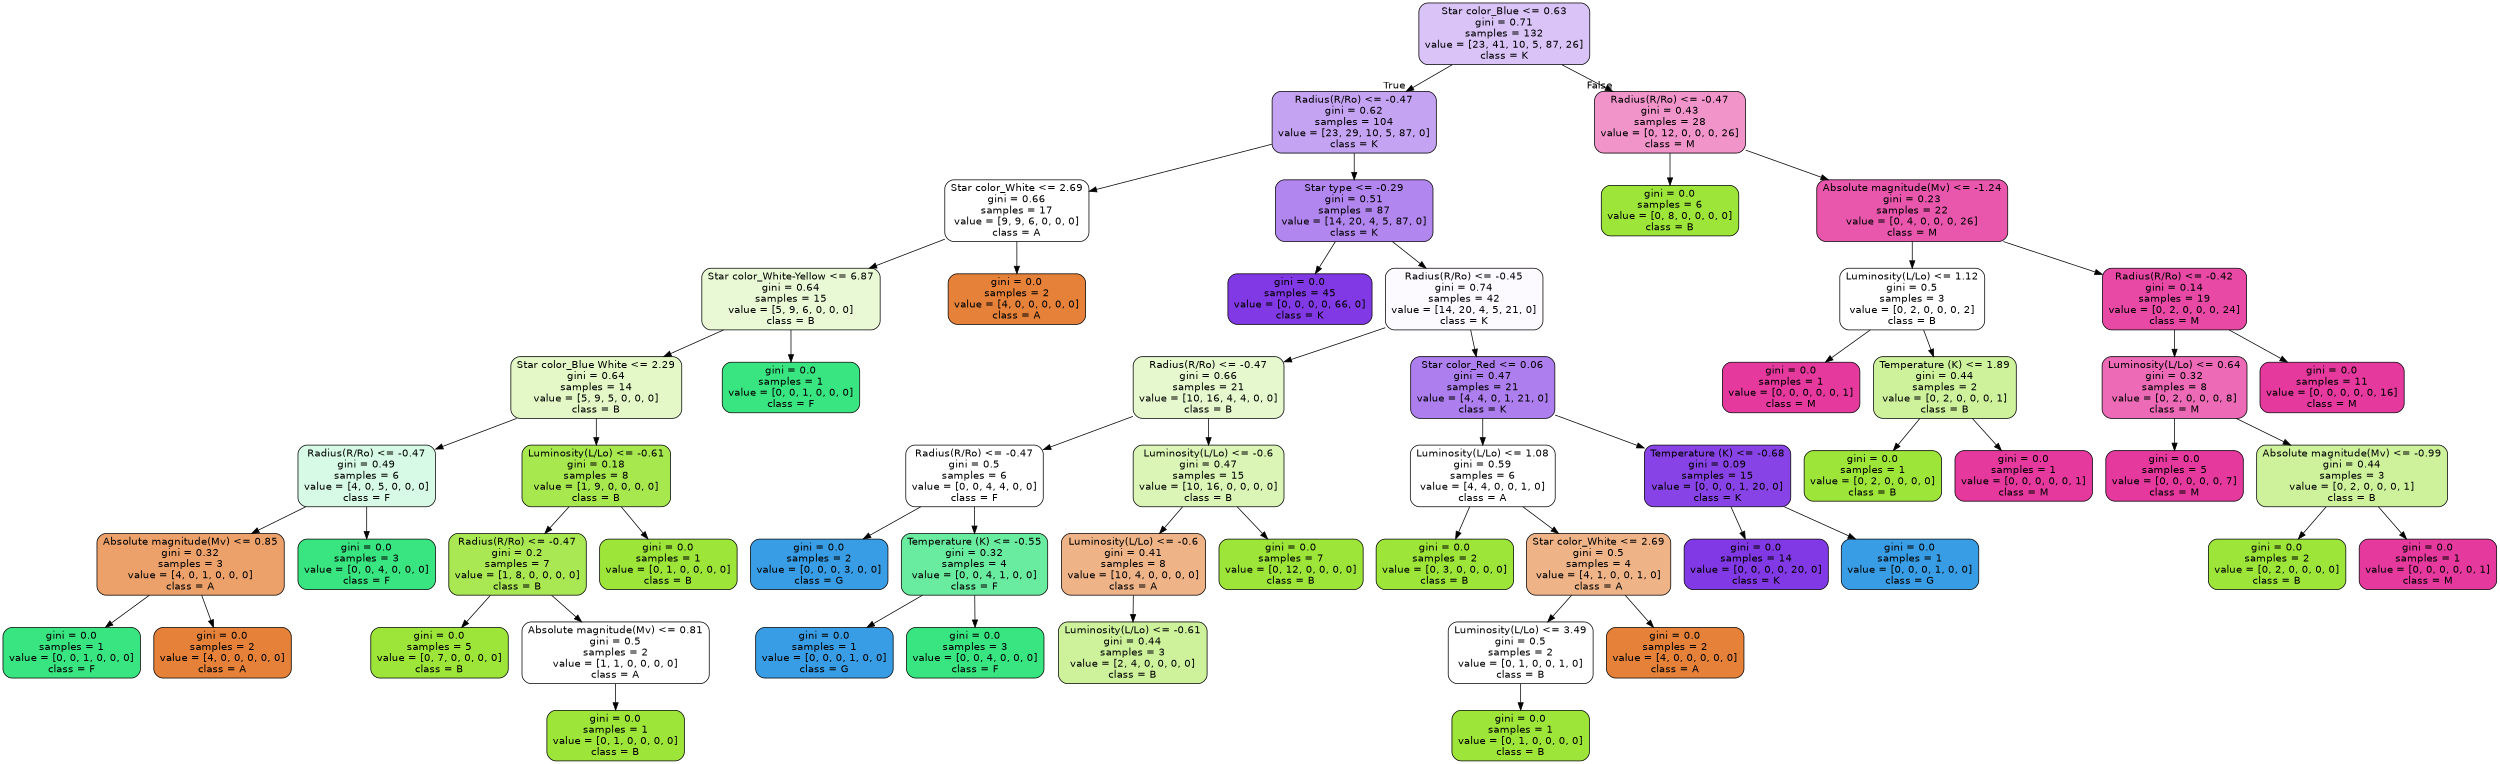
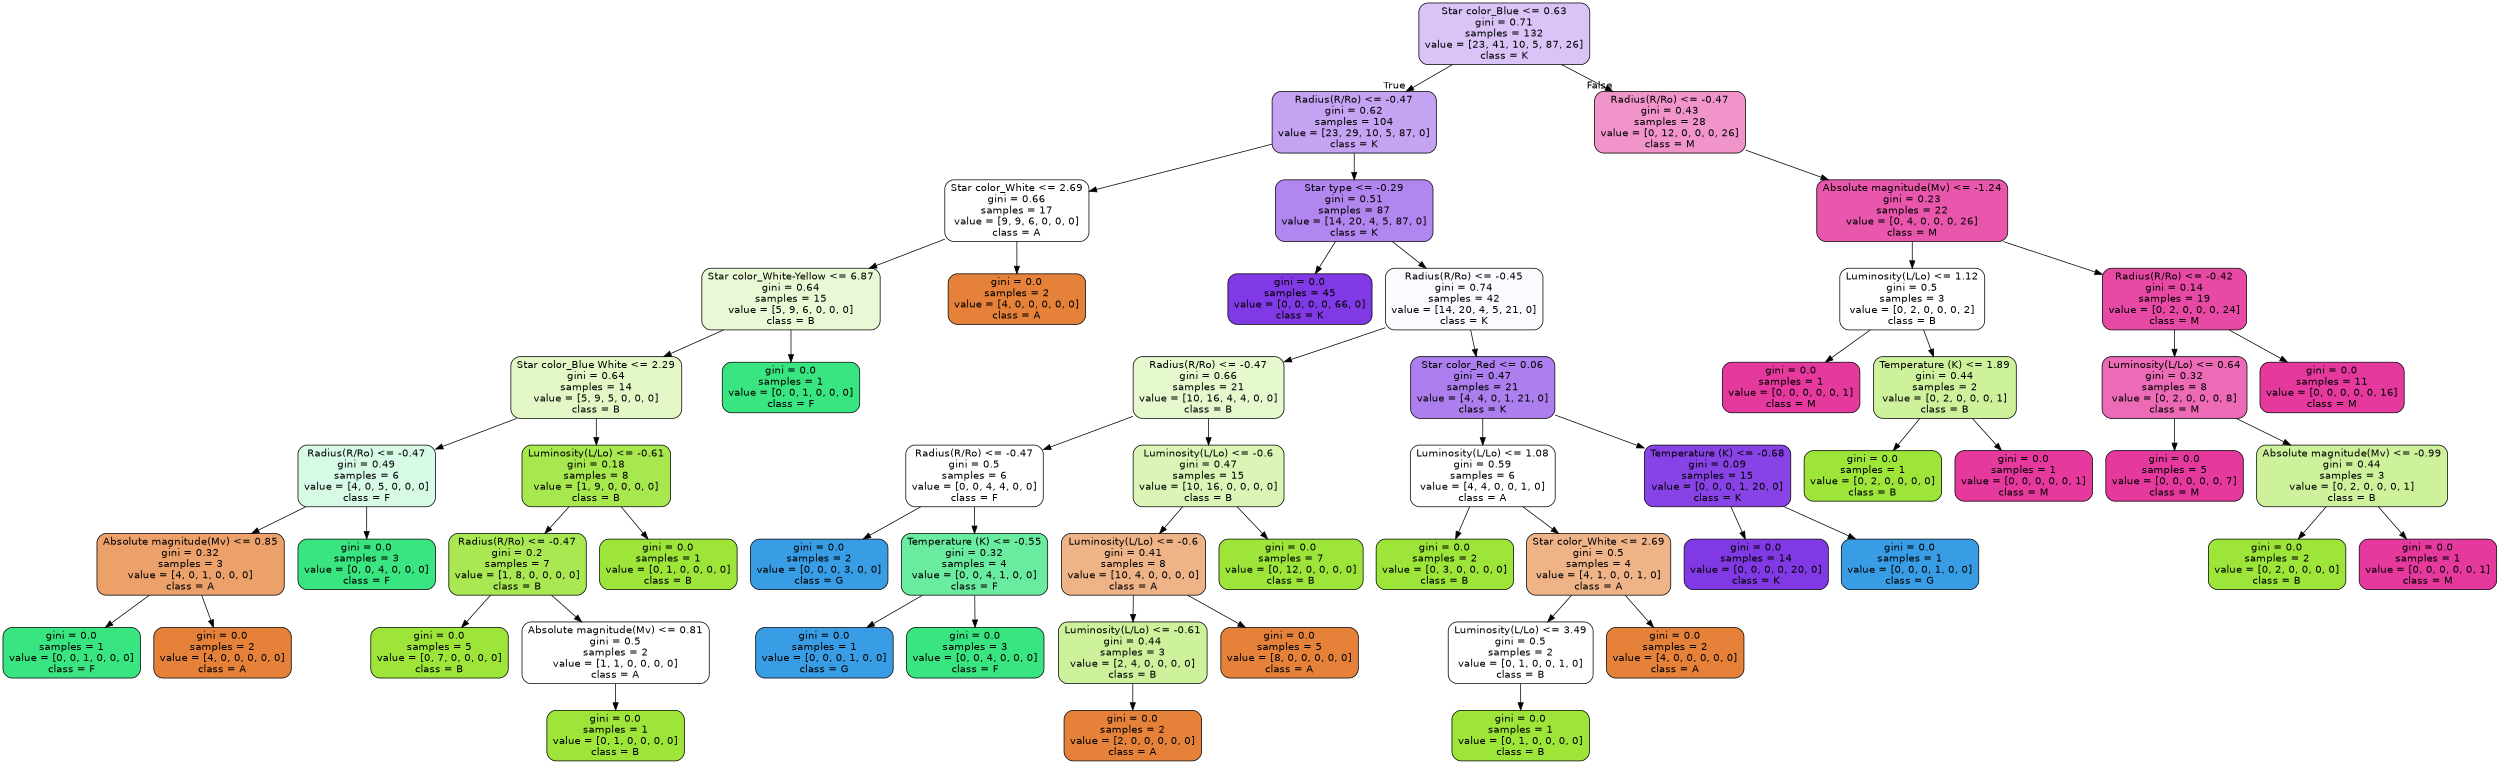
(1670, 211) -> none
none -> (1290, 653)
none -> (1133, 736)
